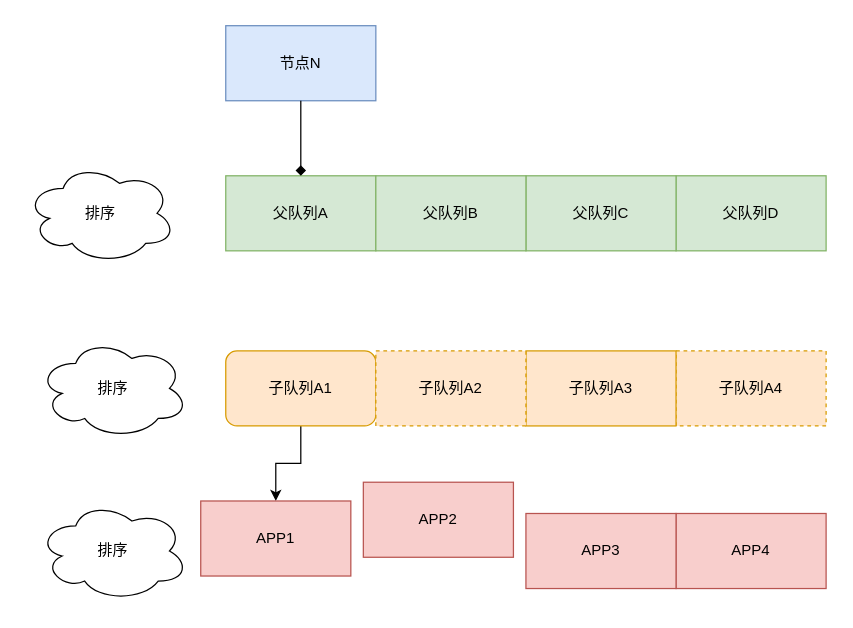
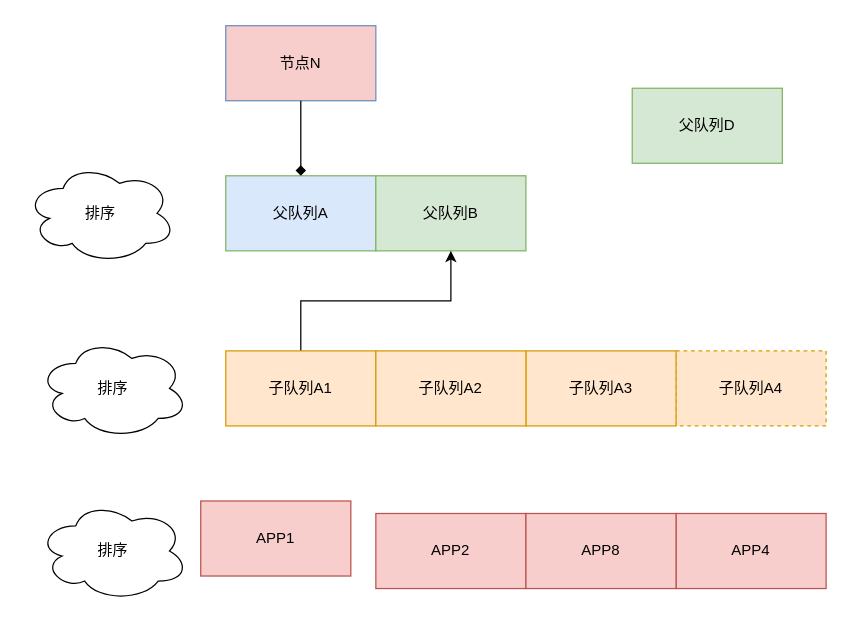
(301, 63) -> (301, 63)
(301, 213) -> (301, 213)
(601, 213) -> none
(751, 213) -> (707, 126)
(301, 388) -> (301, 388)
(451, 388) -> (451, 388)
(293, 463) -> (372, 301)
(438, 519) -> (451, 551)
(601, 551) -> (601, 551)
